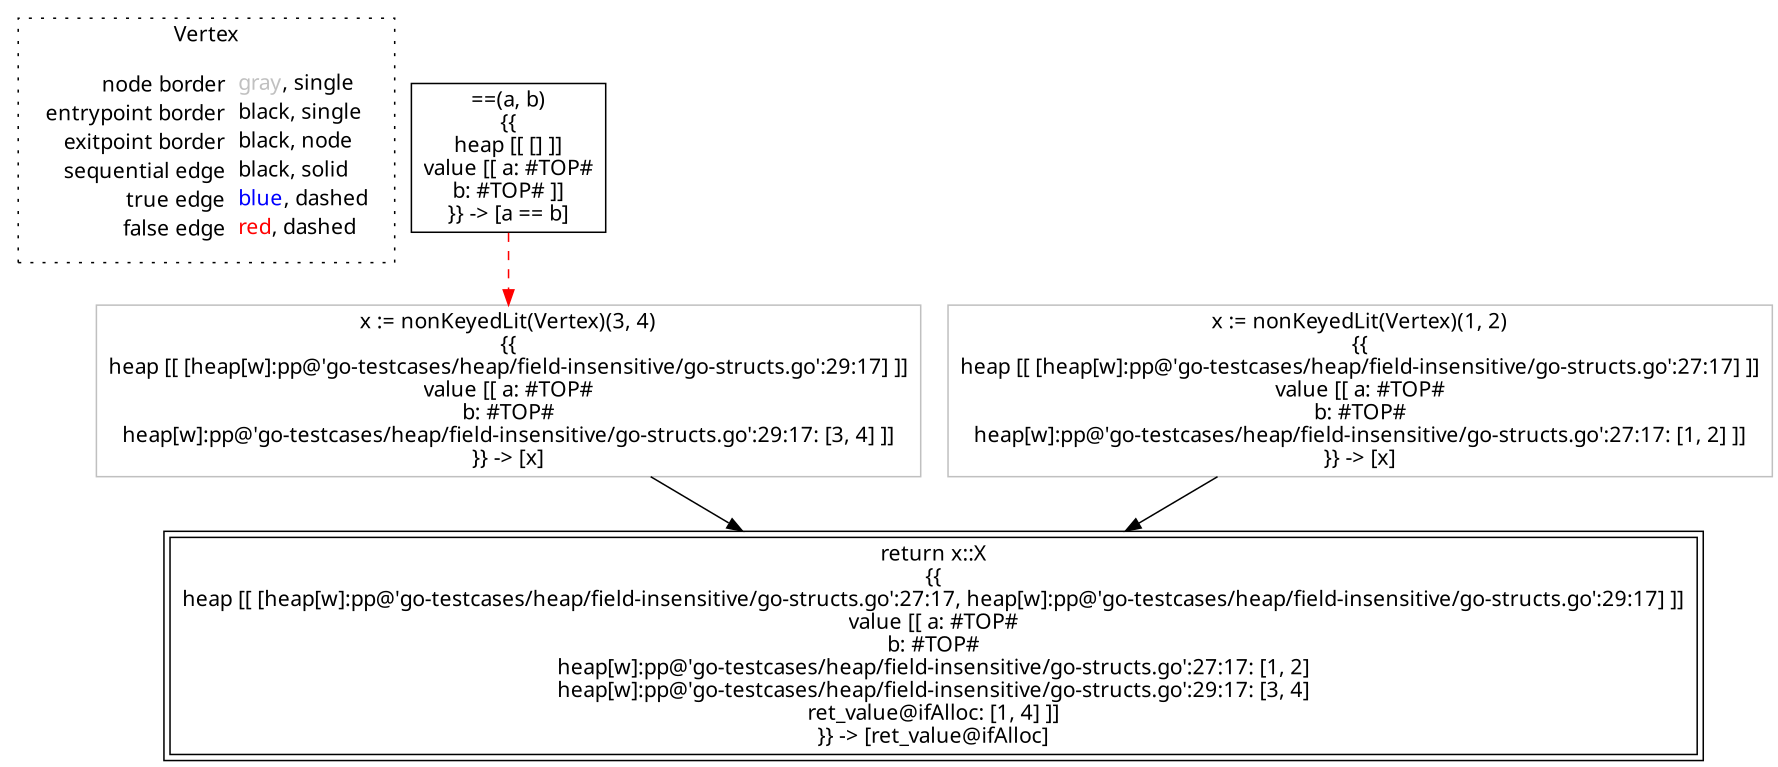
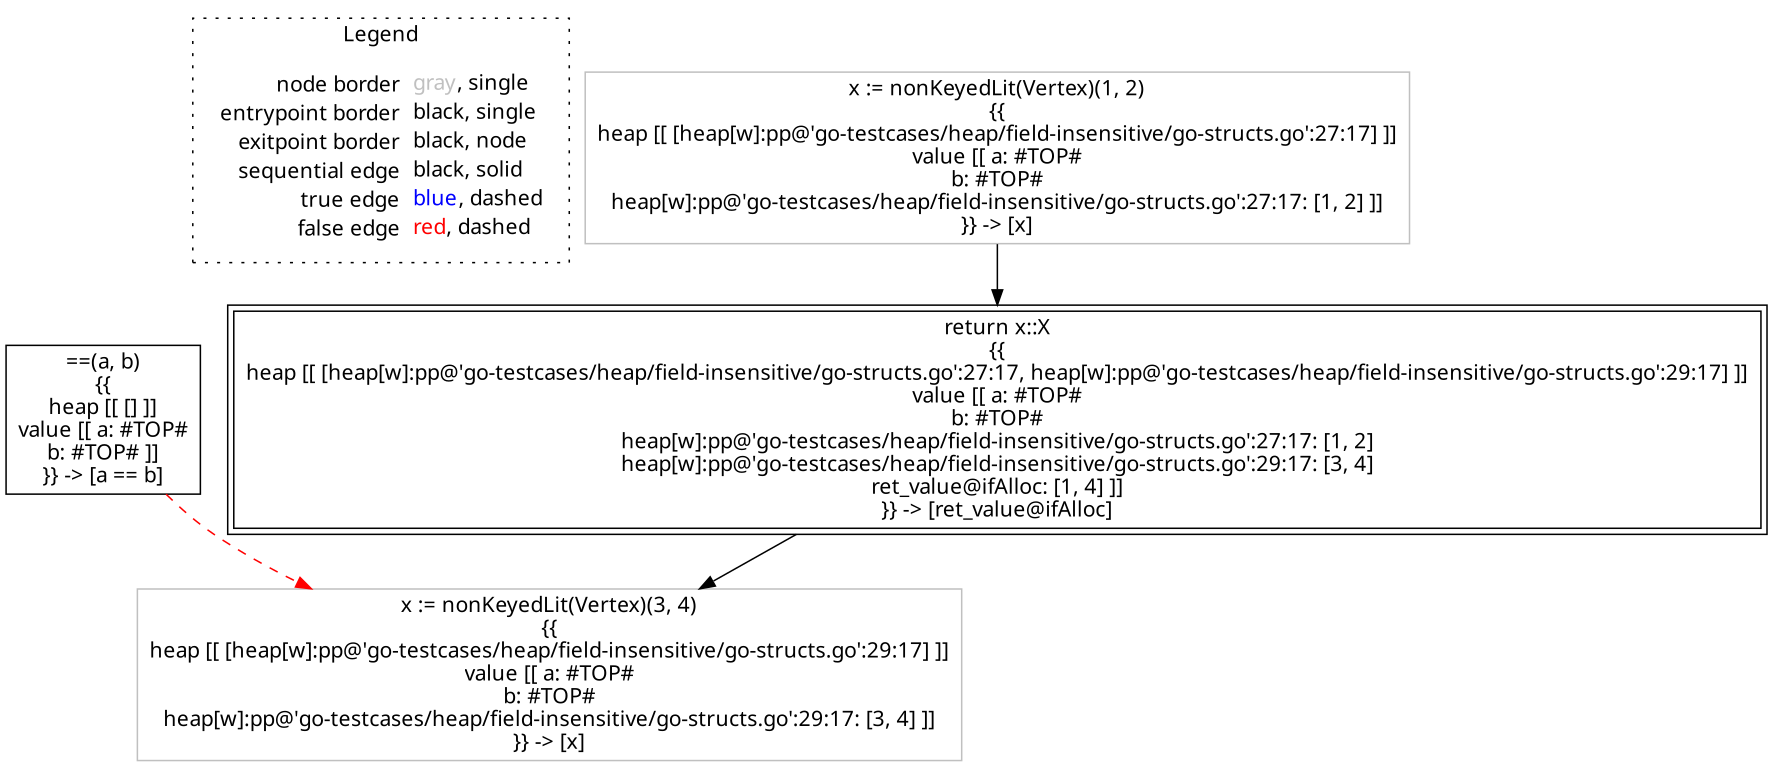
(206, 36) -> (381, 36)
(690, 500) -> (755, 558)
